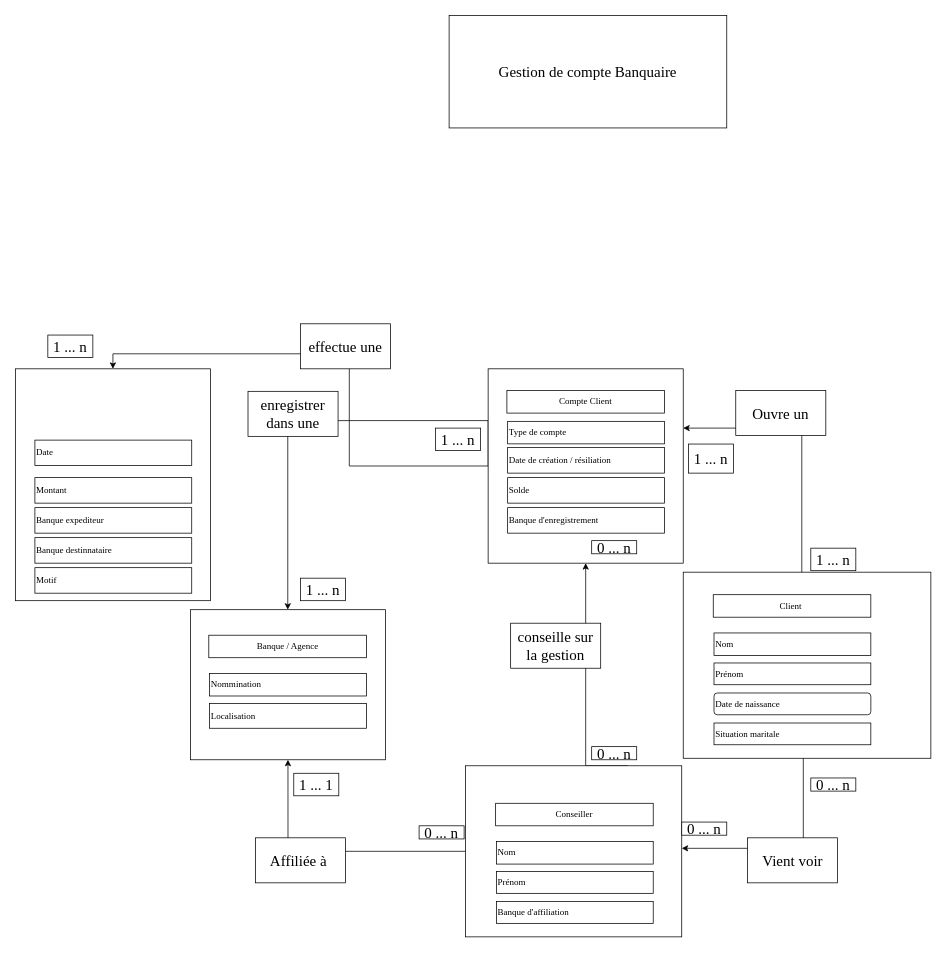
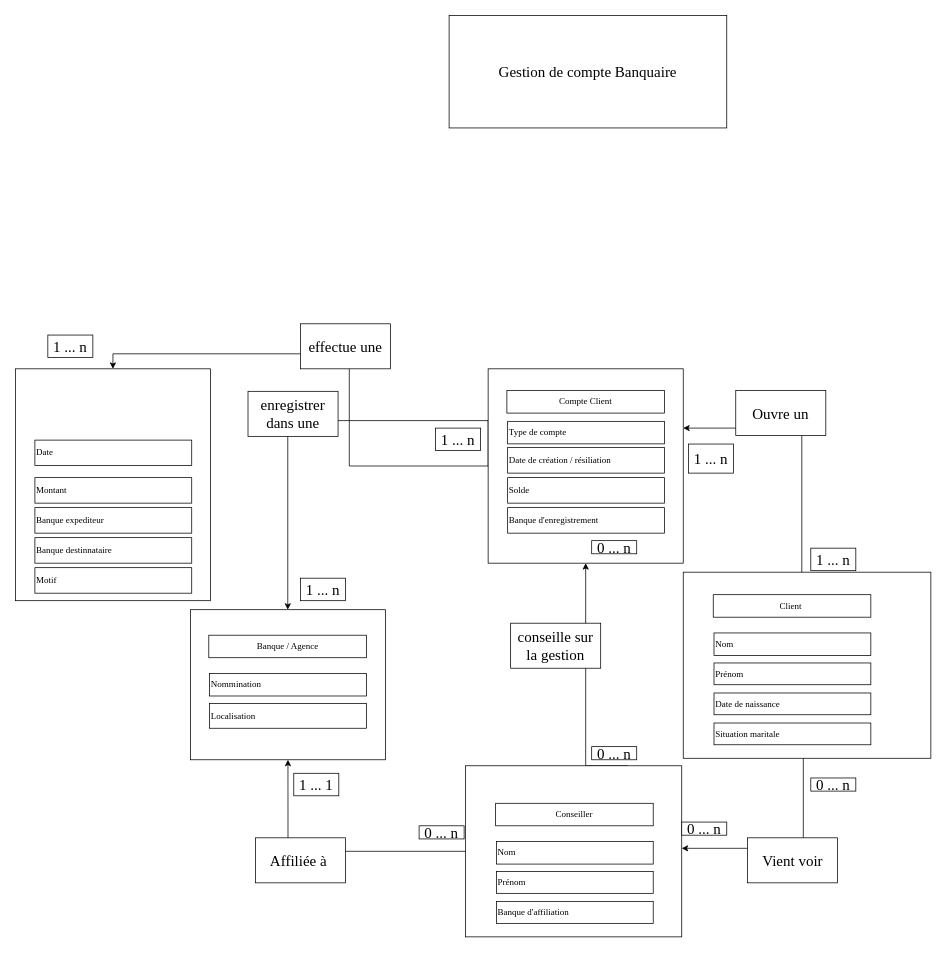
(792, 704) -> (792, 704)
